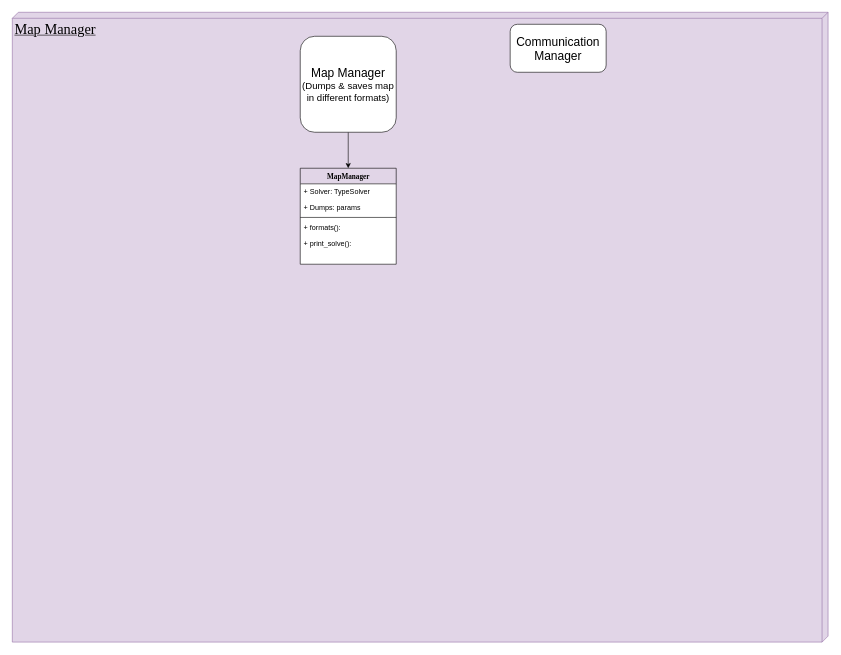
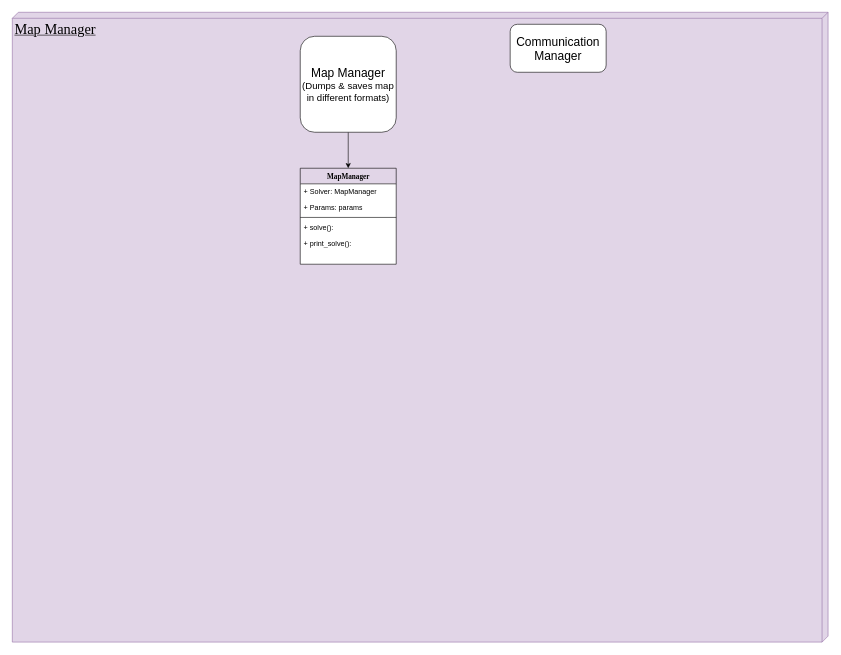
(340, 192) -> (340, 192)
(331, 208) -> (333, 208)
(326, 228) -> (321, 228)
